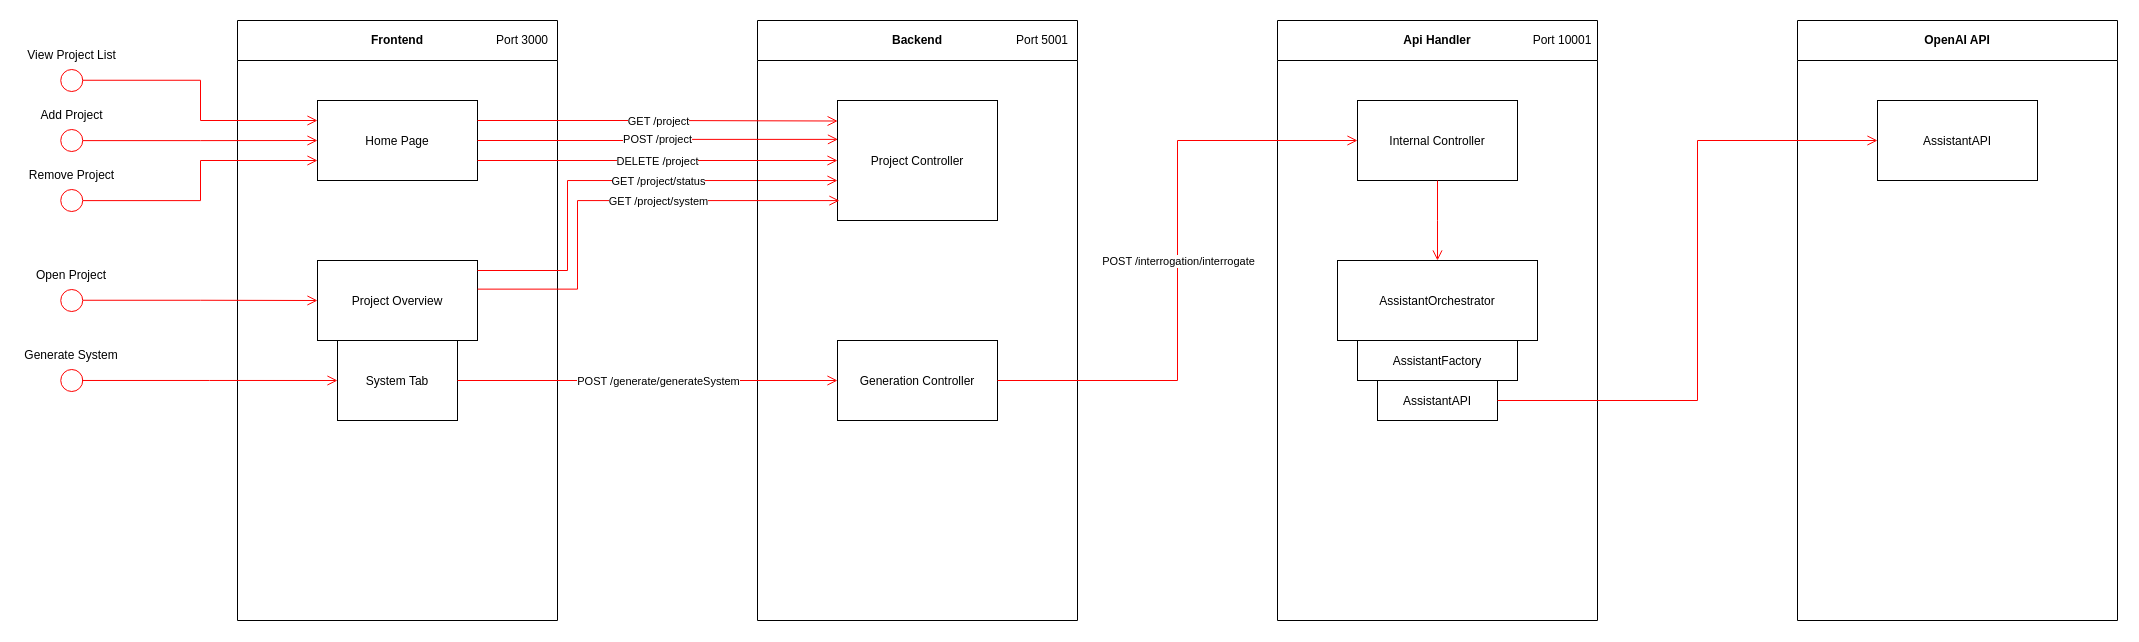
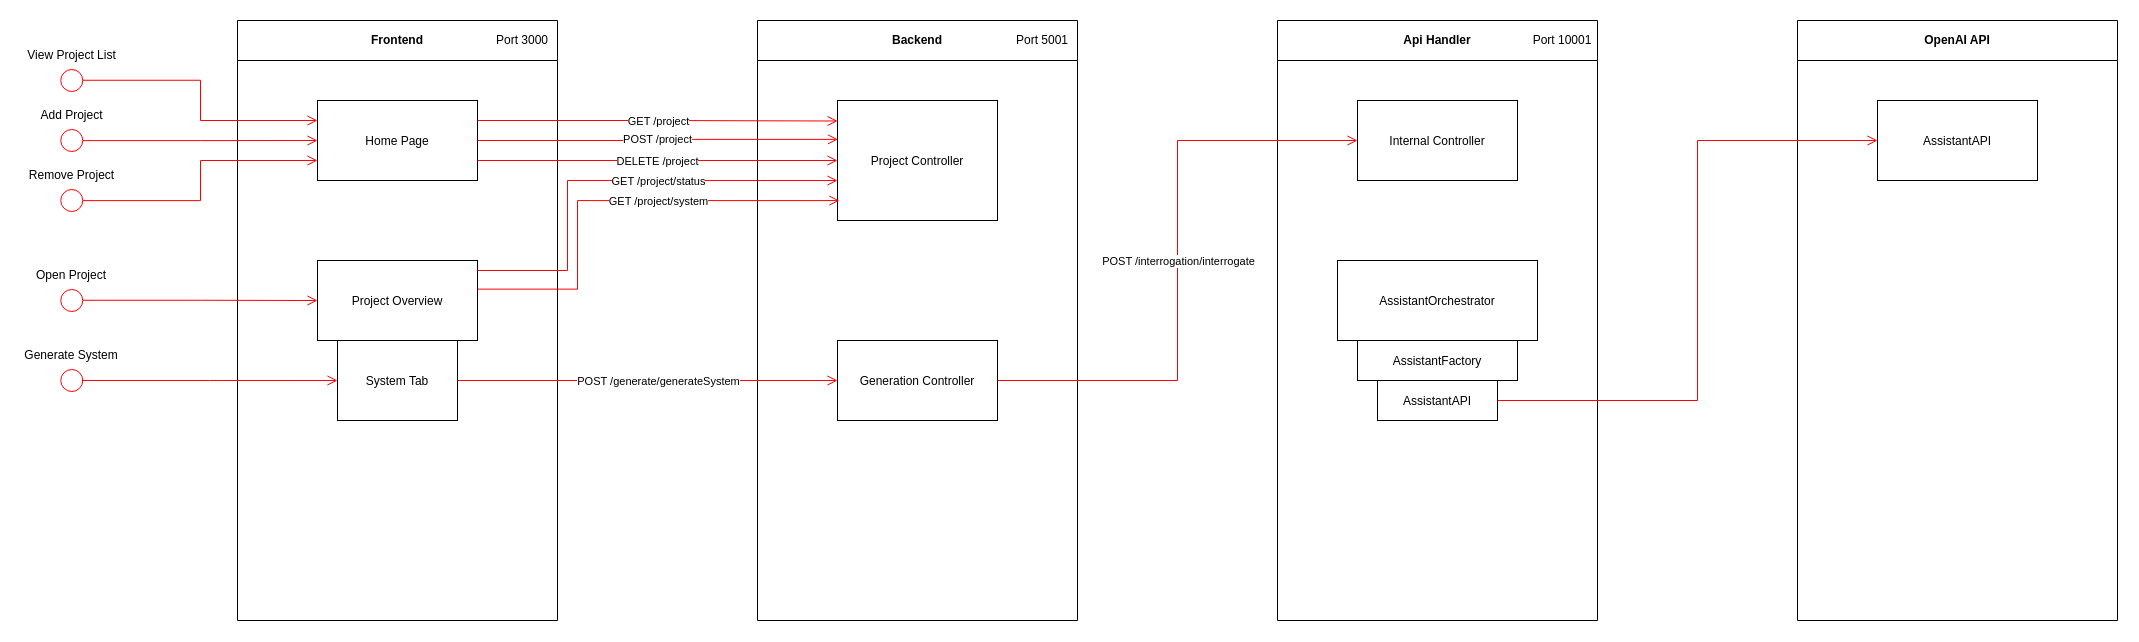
(1438, 219) -> none
